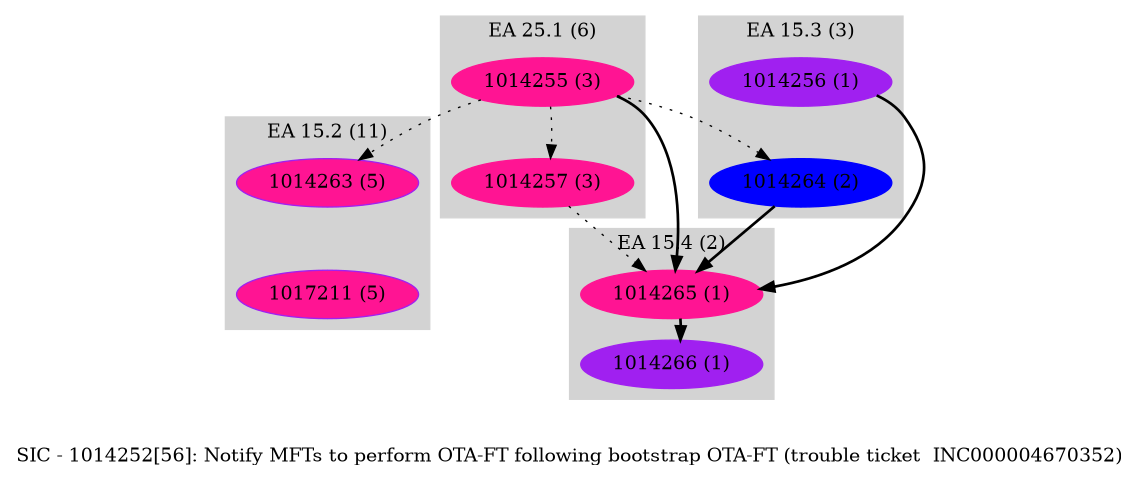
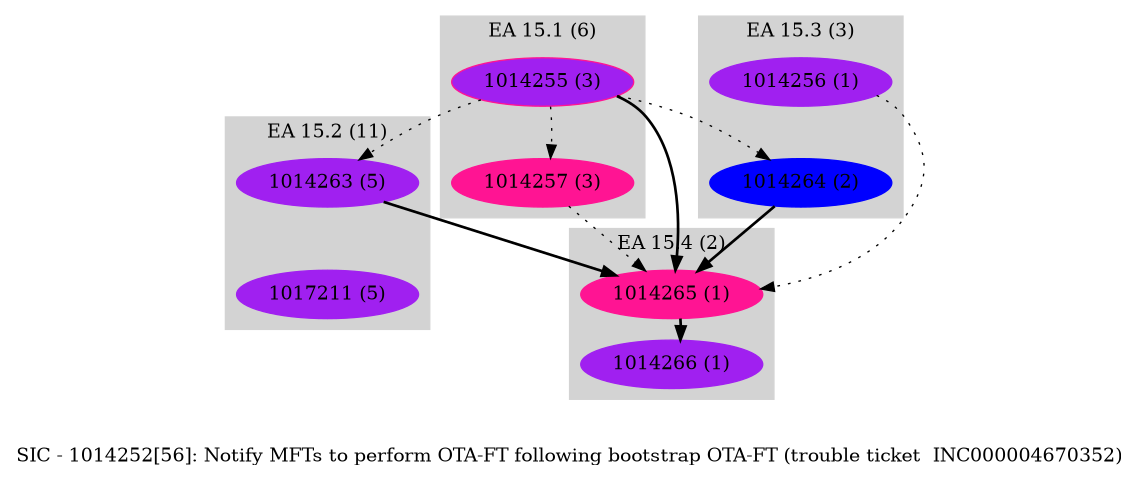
(543, 32) -> (543, 32)
(543, 82) -> (543, 82)
(328, 183) -> (328, 183)
(893, 231) -> (893, 231)
none -> (493, 237)
(328, 294) -> (328, 294)
